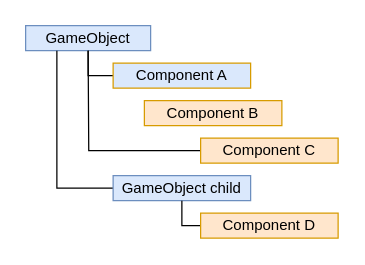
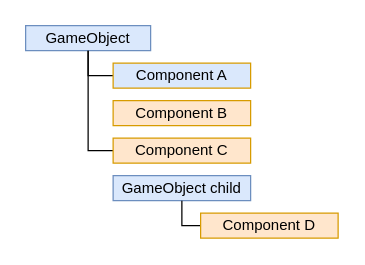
(213, 113) -> (182, 113)
(57, 148) -> none
(269, 151) -> (182, 151)
